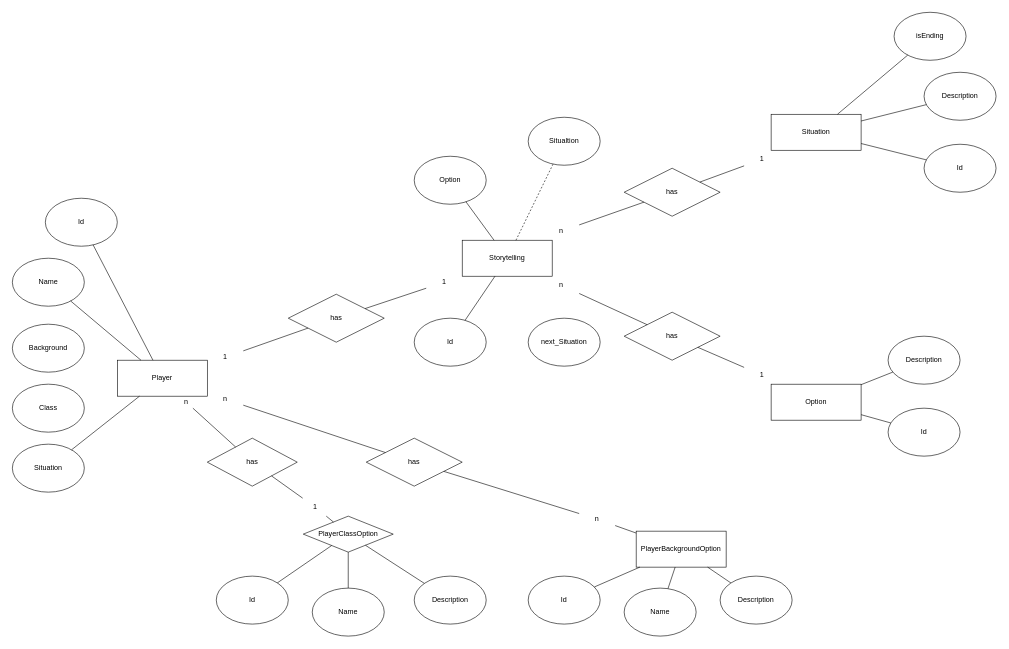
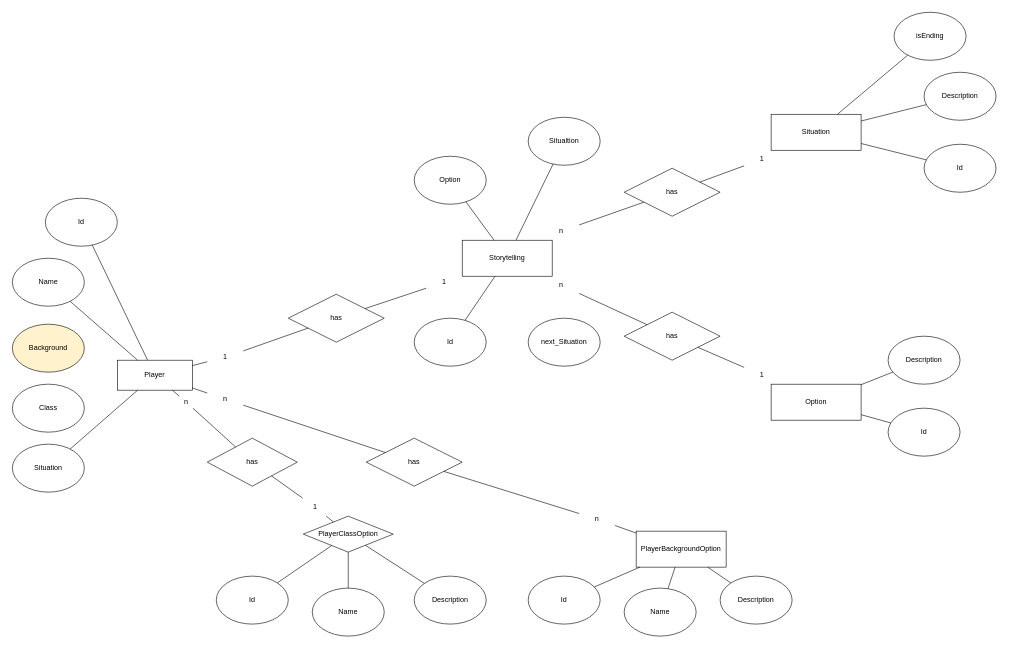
(535, 202) -> (535, 202)
(48, 348) -> (48, 348)
(162, 378) -> (155, 375)
